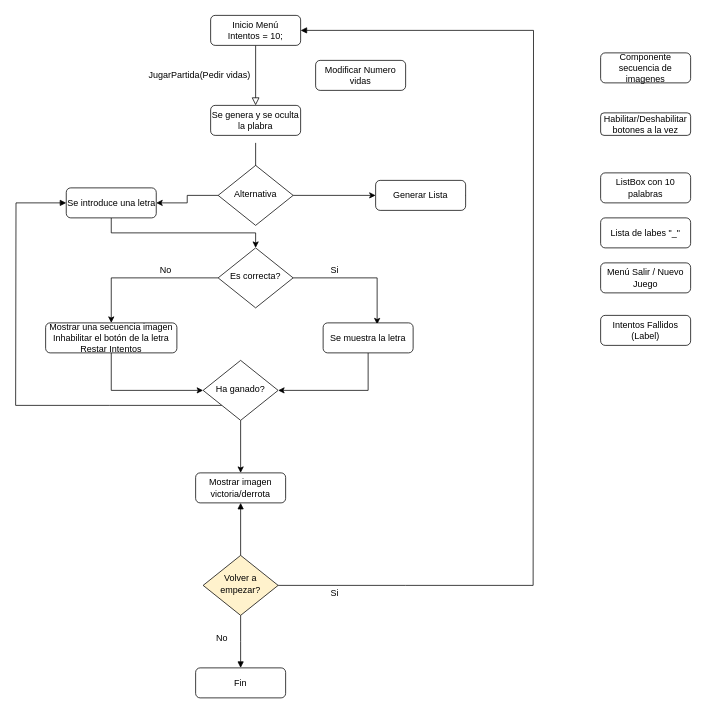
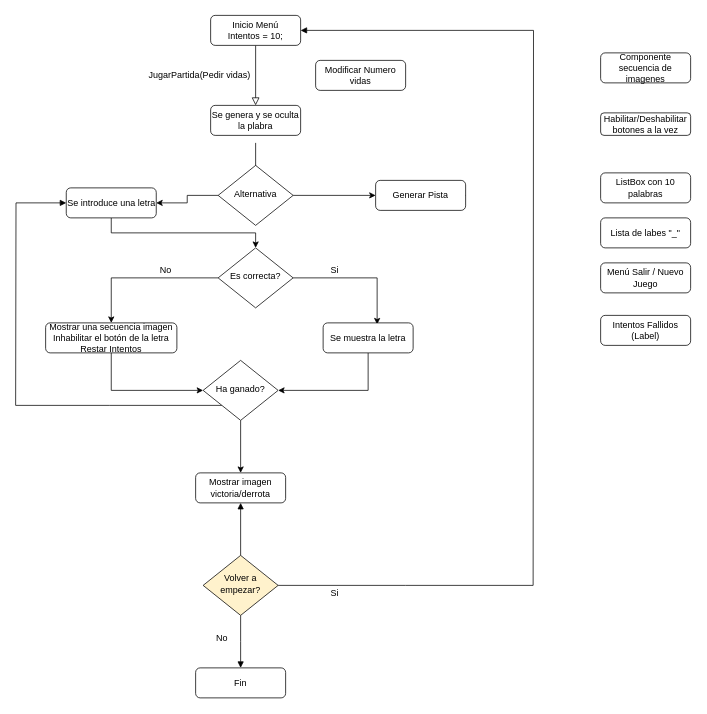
(420, 195) -> (420, 195)
